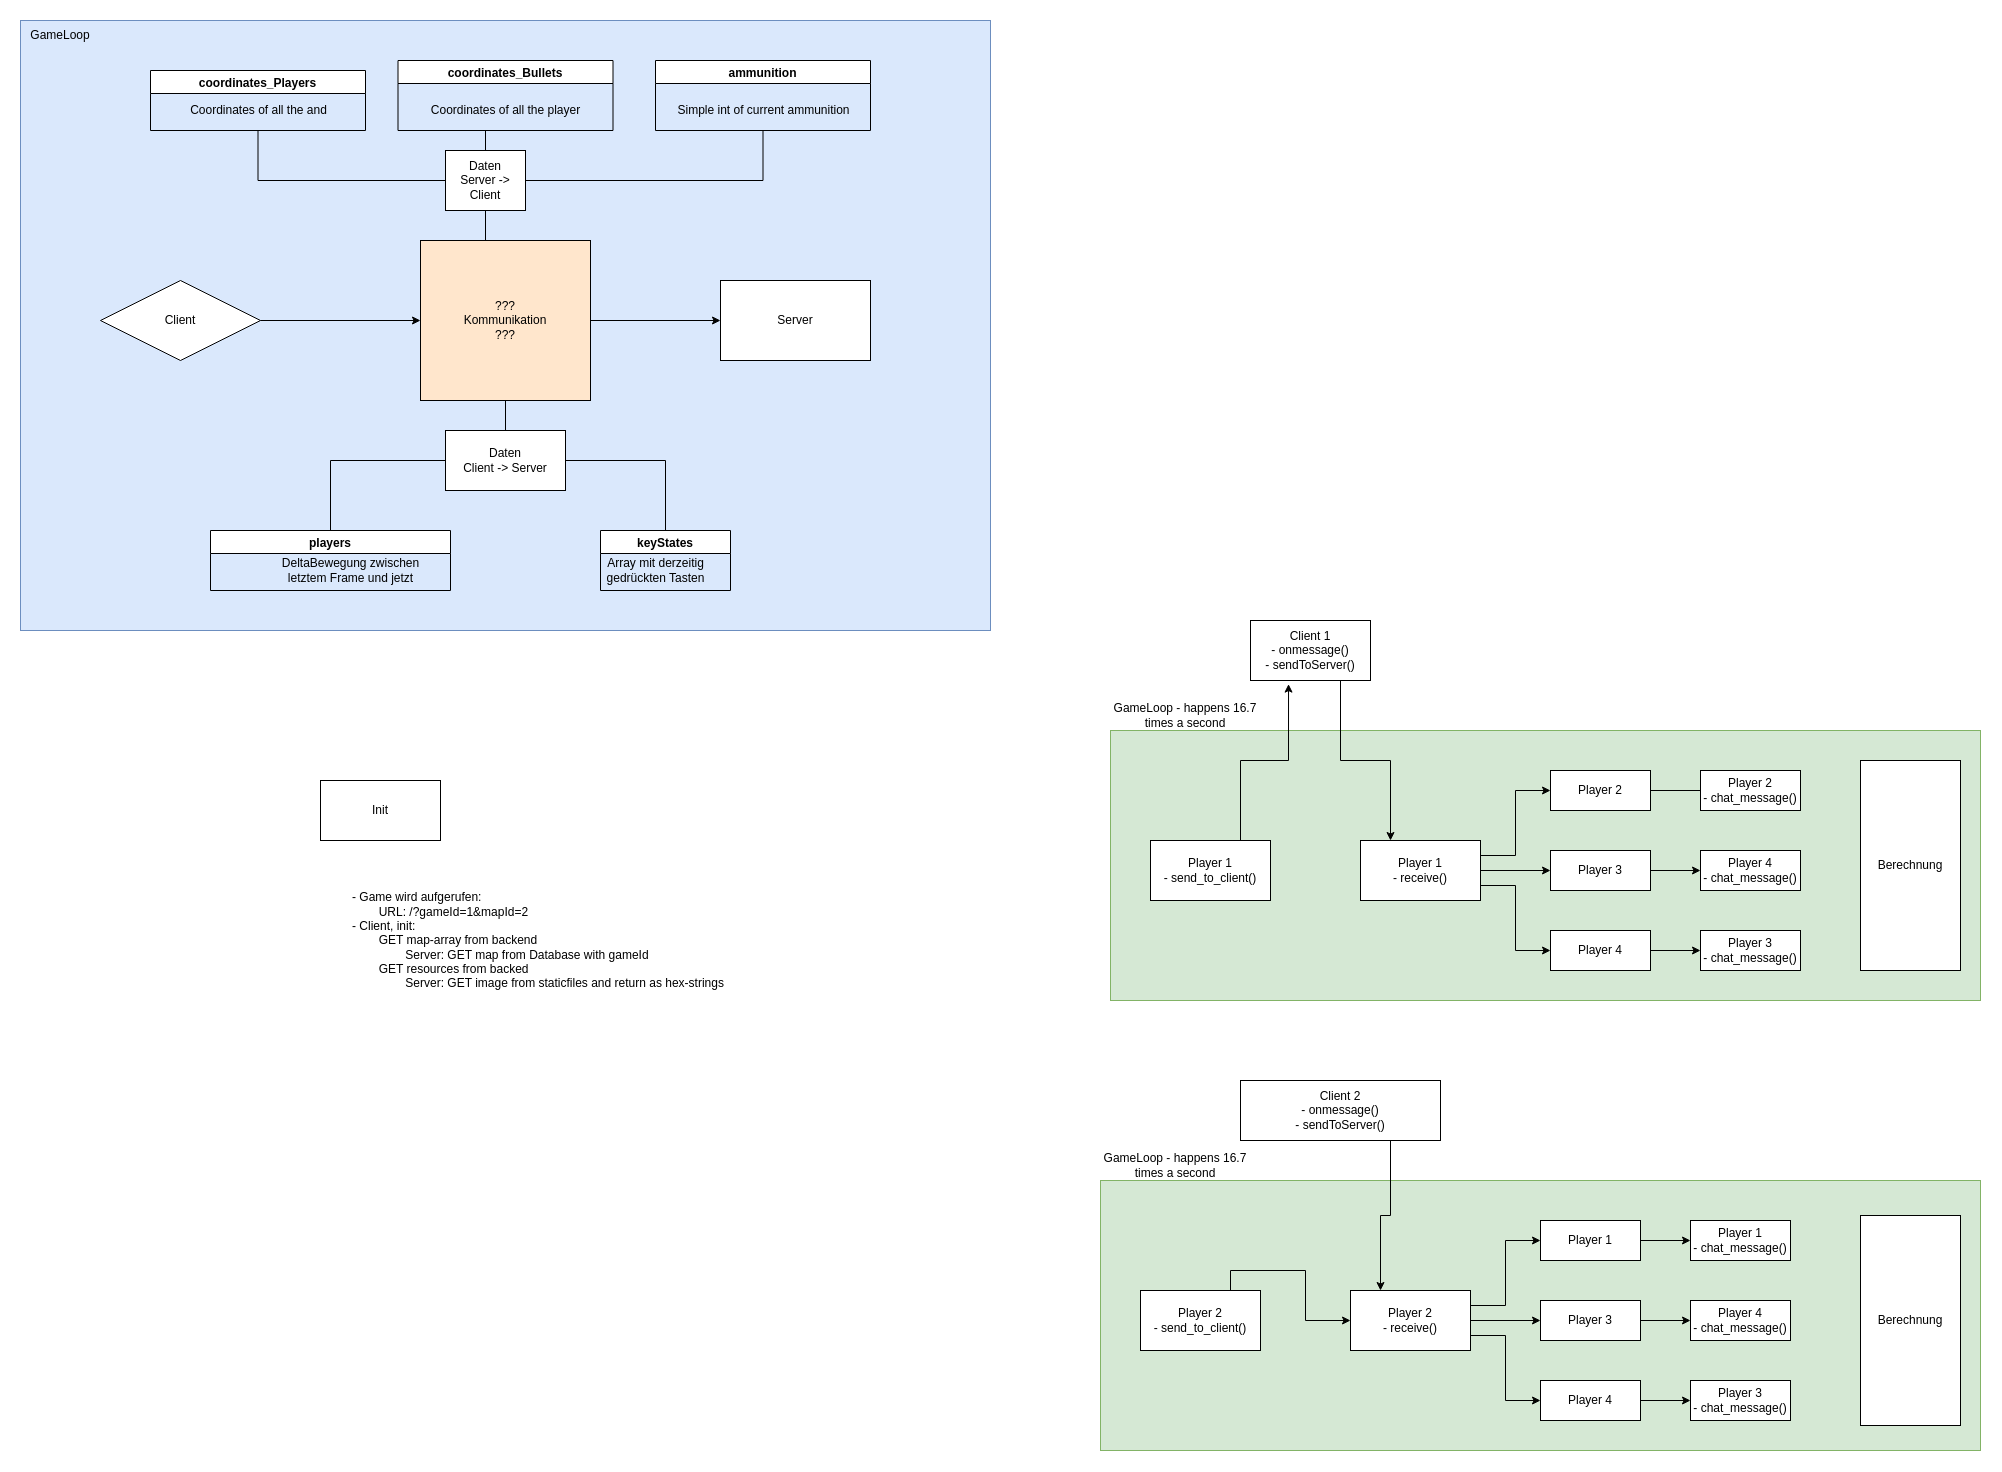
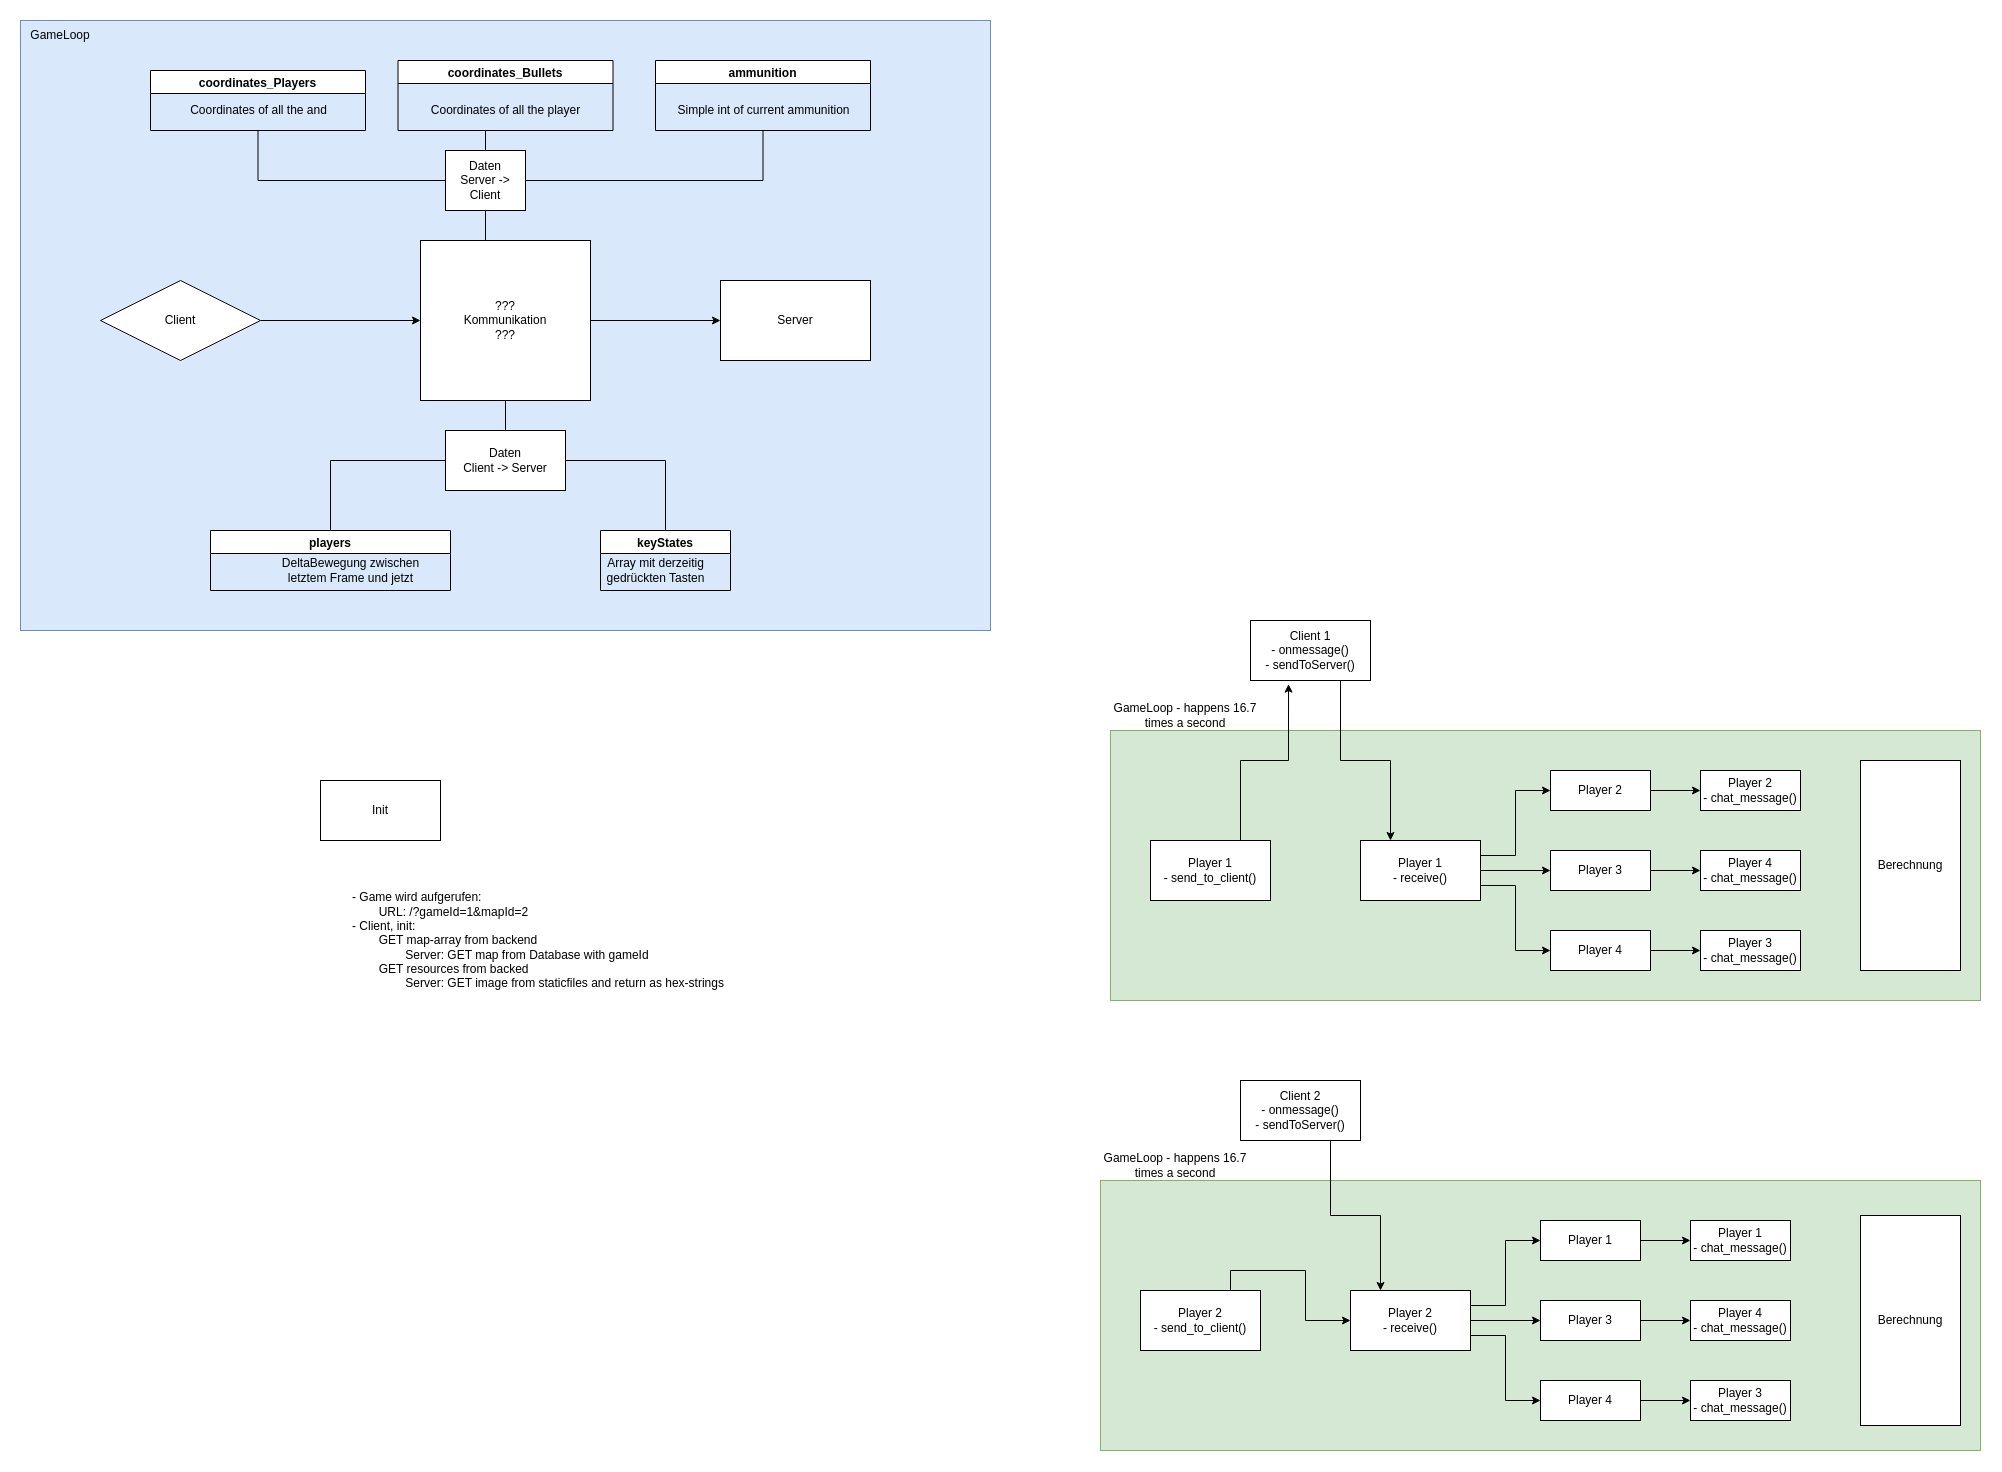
(506, 321) -> (506, 321)
(1695, 791) -> (1692, 791)
(1341, 1111) -> (1301, 1111)
